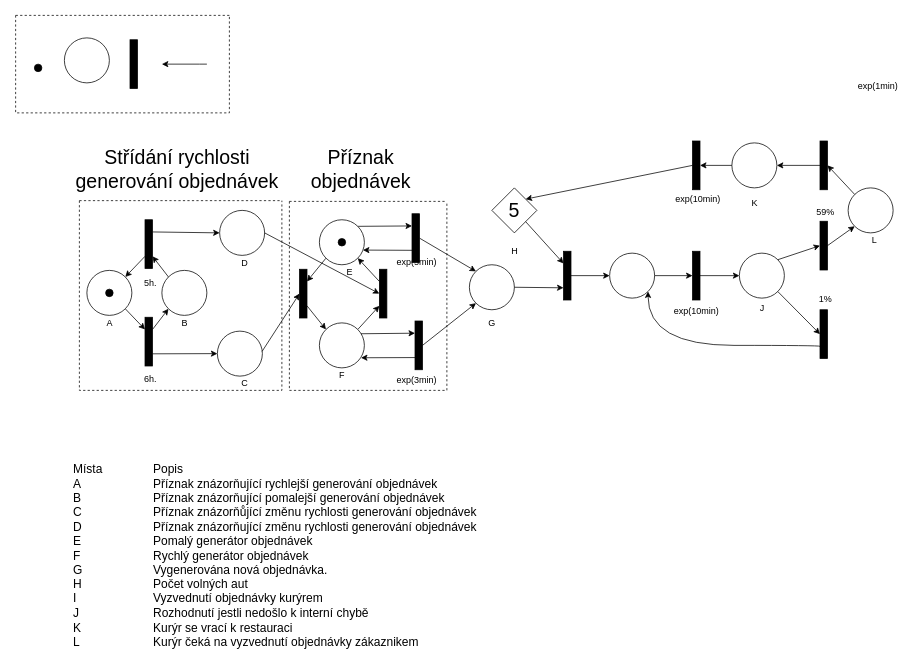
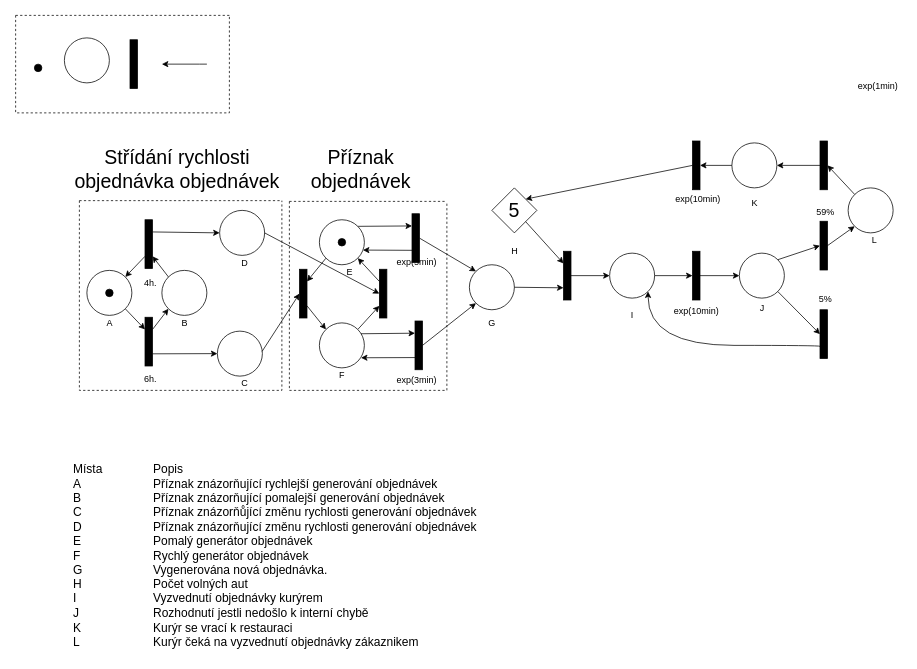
(177, 169) -> (177, 169)
(150, 282) -> (150, 282)
(825, 299) -> (825, 299)
none -> (632, 315)
